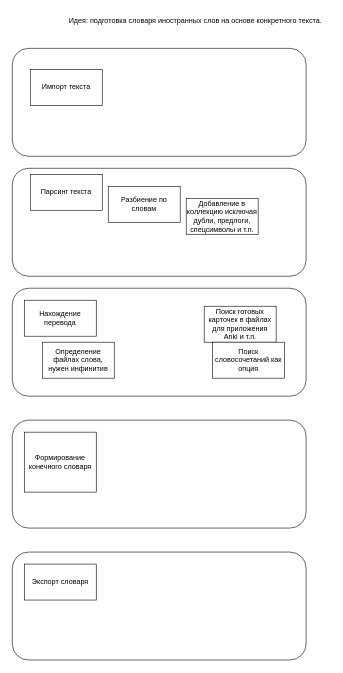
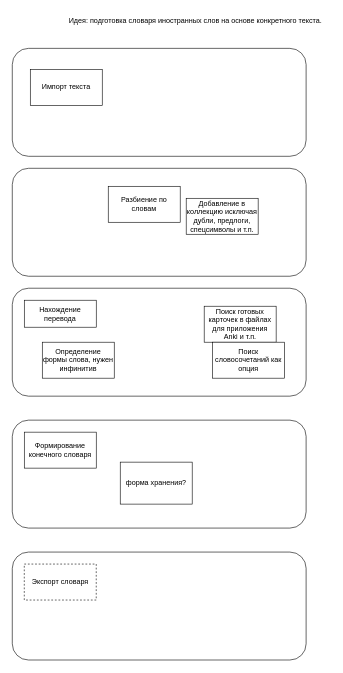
(66, 192) -> none
(60, 318) -> (60, 314)
(78, 360) -> (78, 360)
(60, 462) -> (60, 450)
none -> (156, 483)
(60, 582) -> (60, 582)
